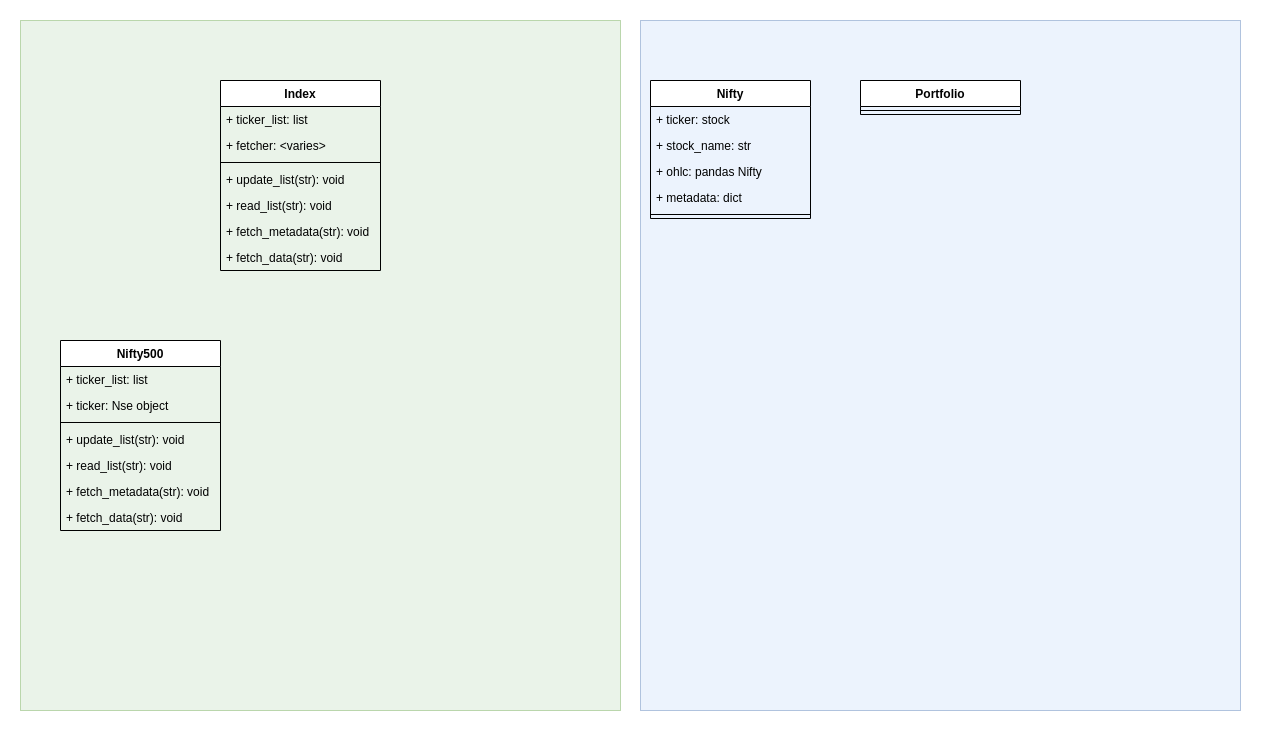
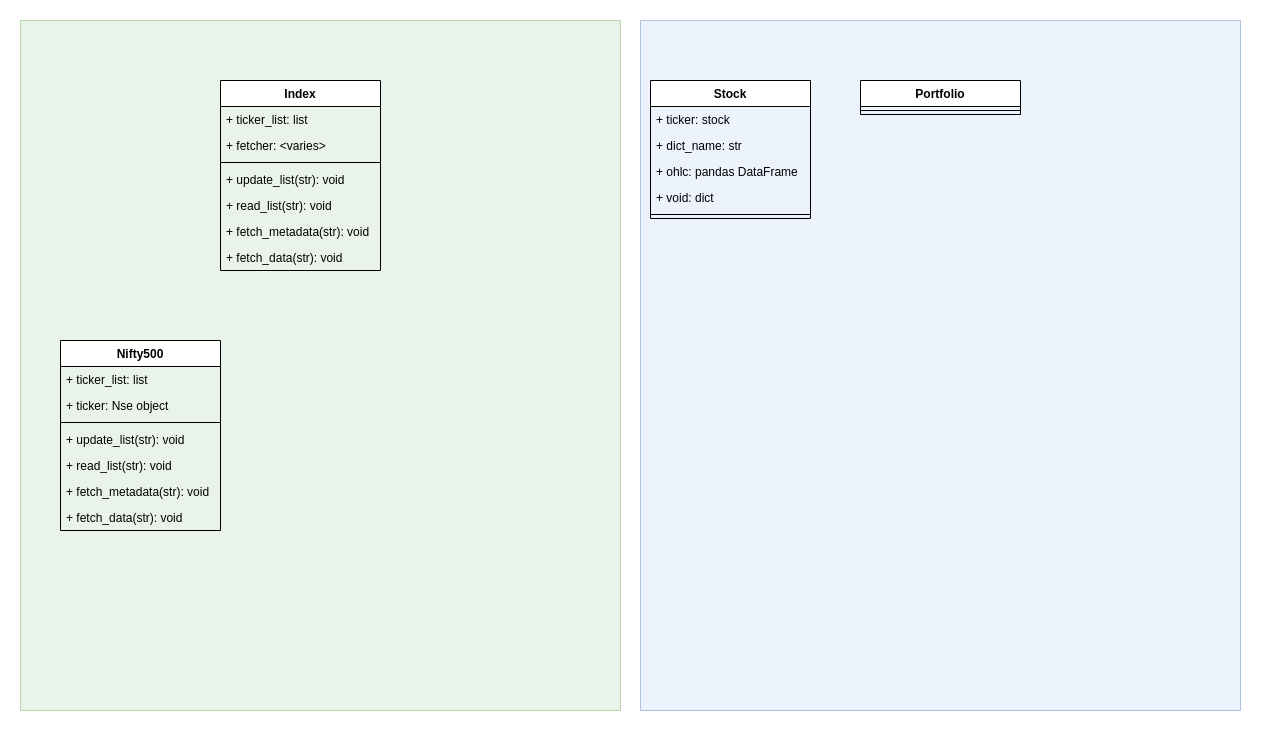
(730, 94) -> (730, 94)
(708, 146) -> (704, 146)
(714, 172) -> (729, 172)
(704, 198) -> (689, 198)
